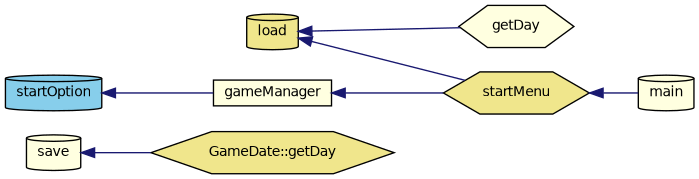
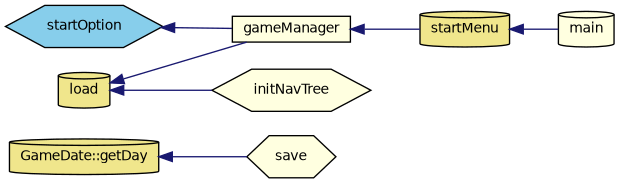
(516, 26) -> (291, 90)
(388, 61) -> (185, 61)
(54, 93) -> (84, 26)
(516, 93) -> (465, 29)
(54, 153) -> (291, 157)
(123, 153) -> (210, 157)
(272, 153) -> (84, 157)
